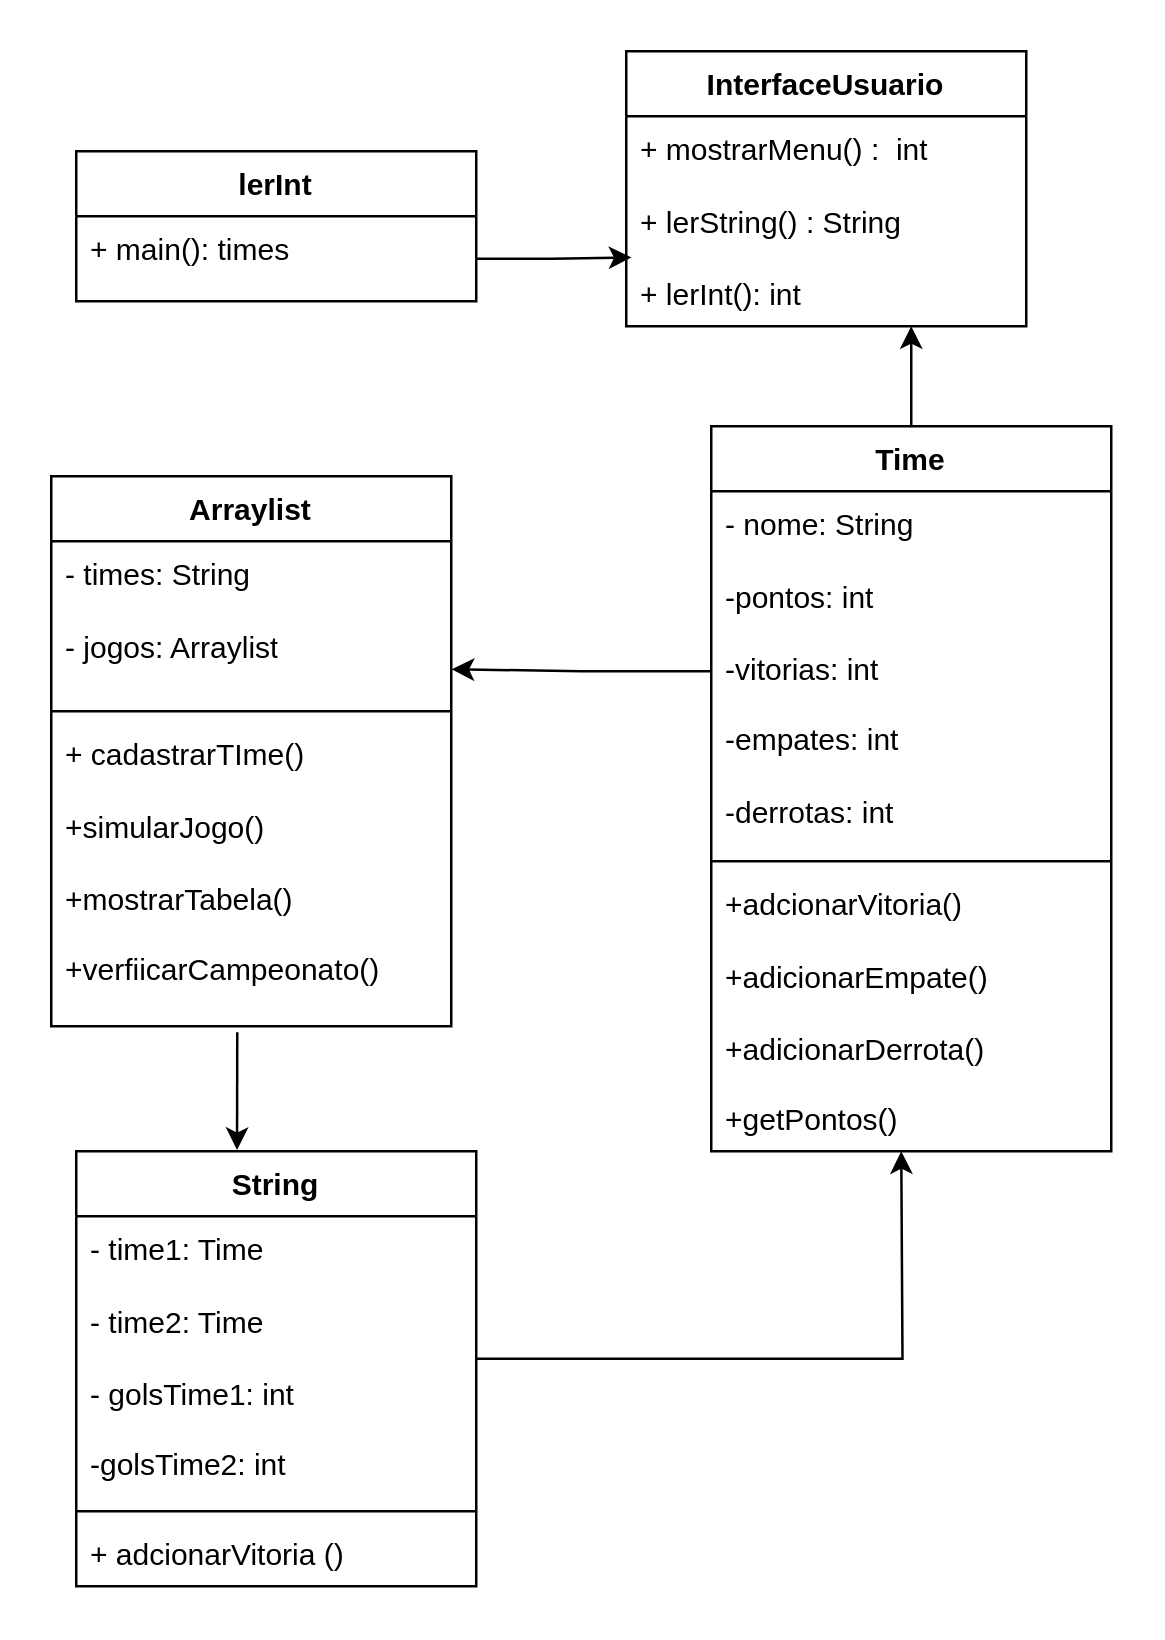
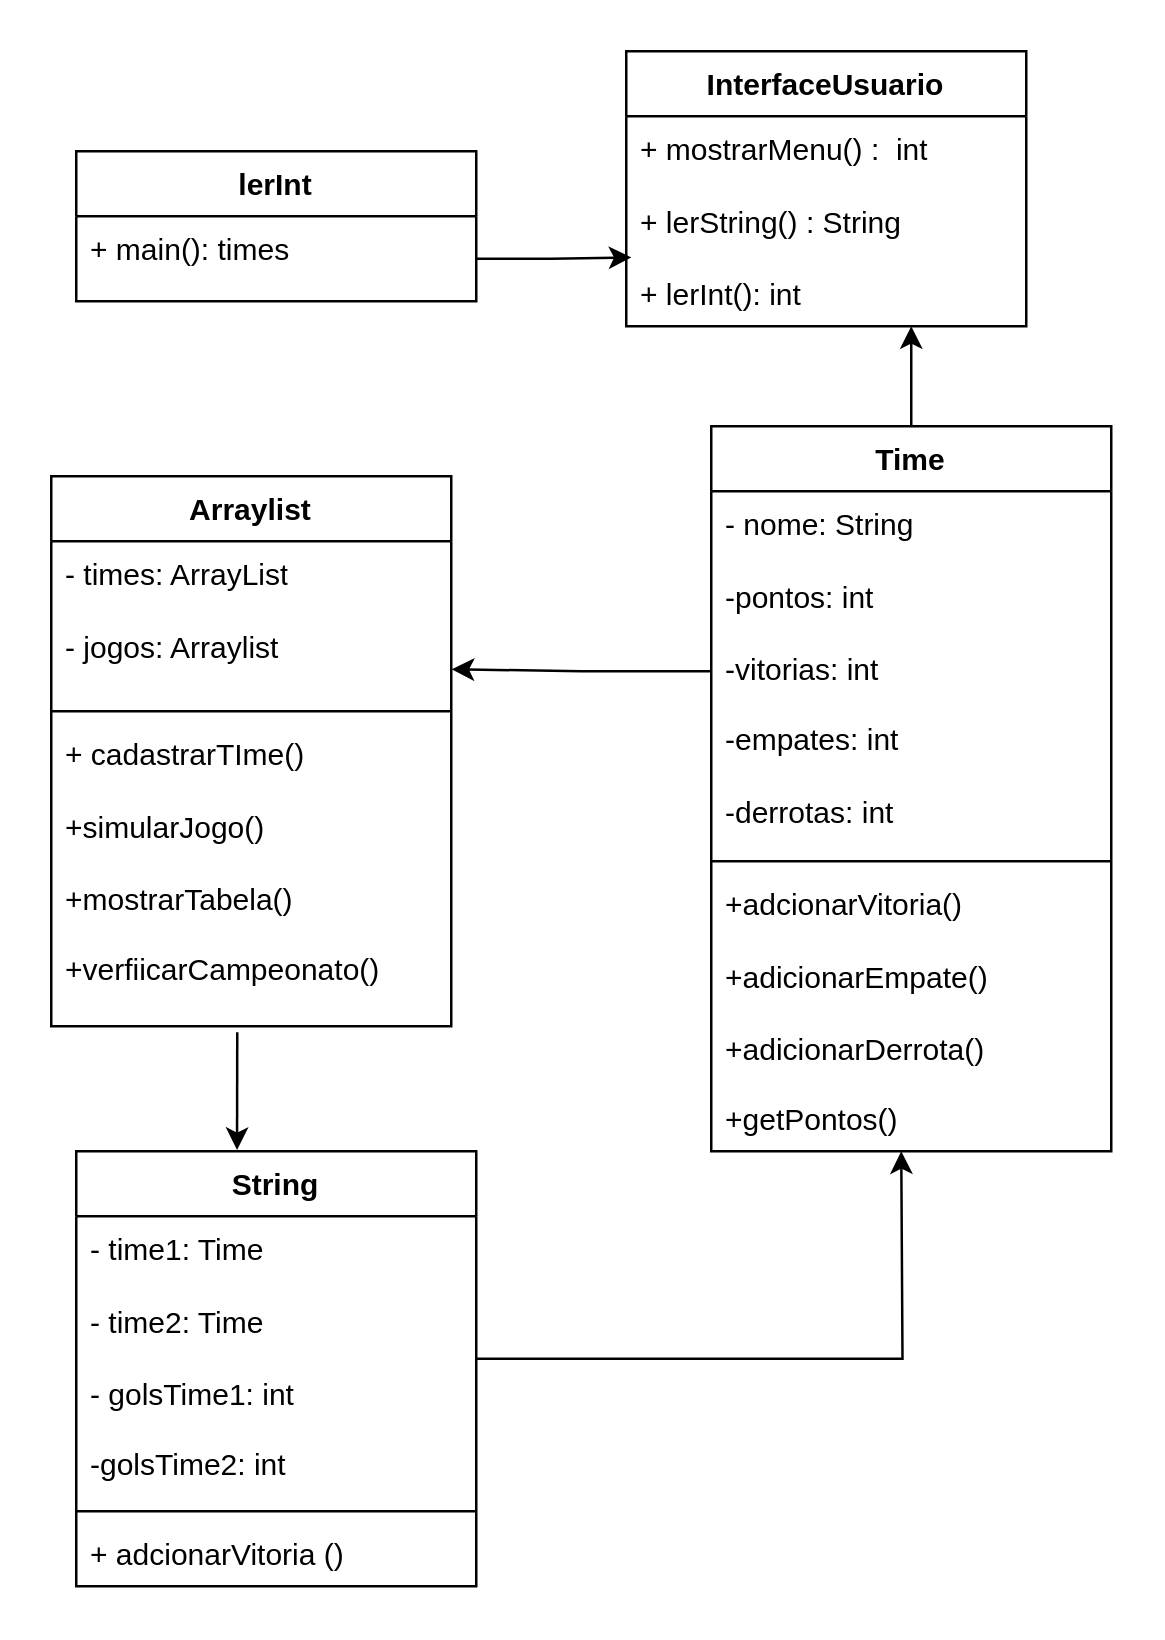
(198, 595) -> (198, 595)
